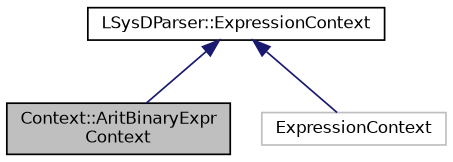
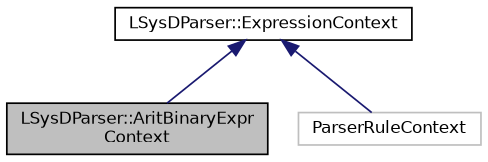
(119, 129) -> (137, 129)
(354, 129) -> (390, 129)
